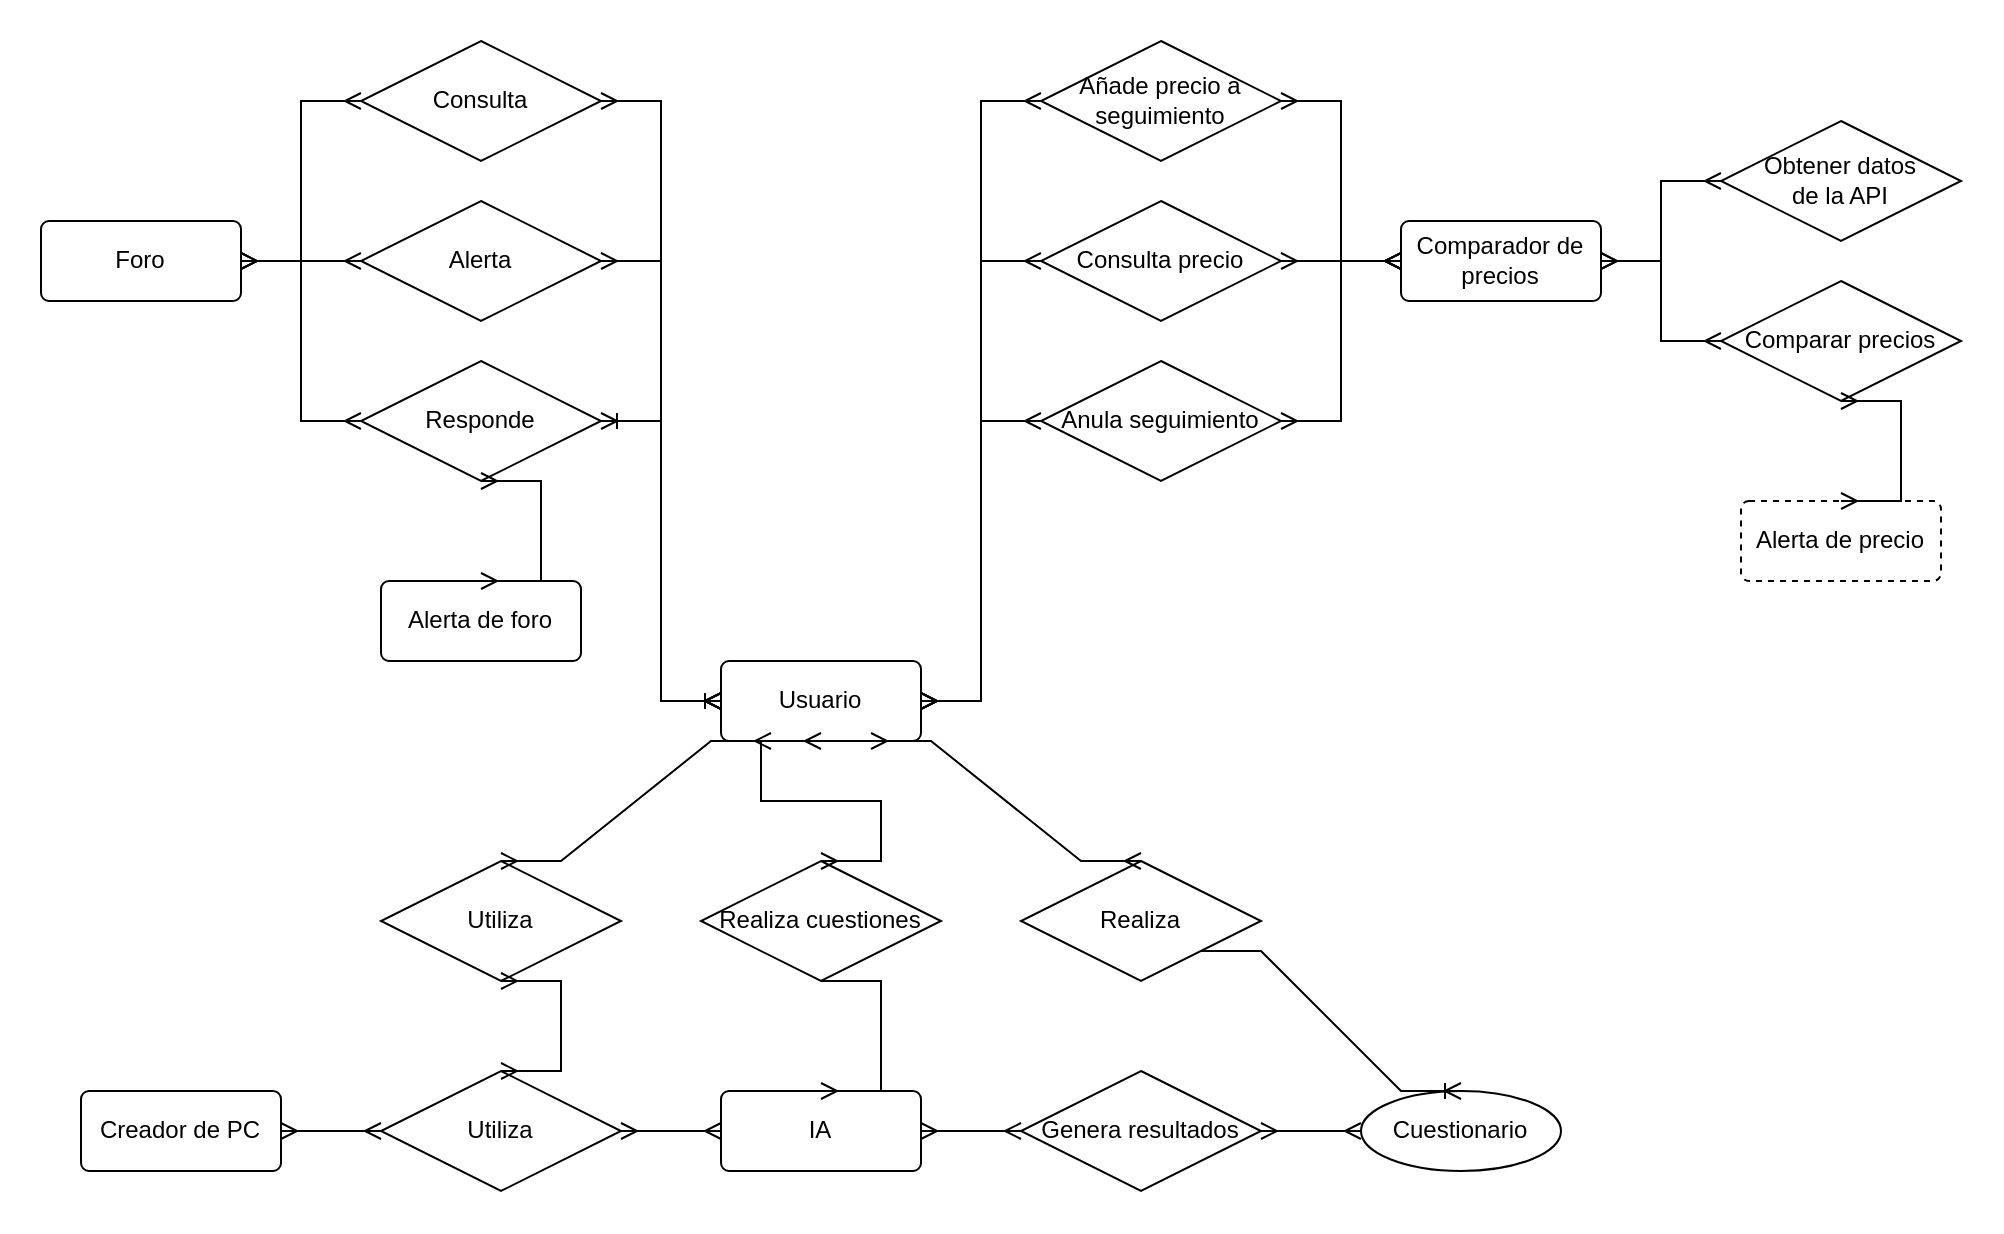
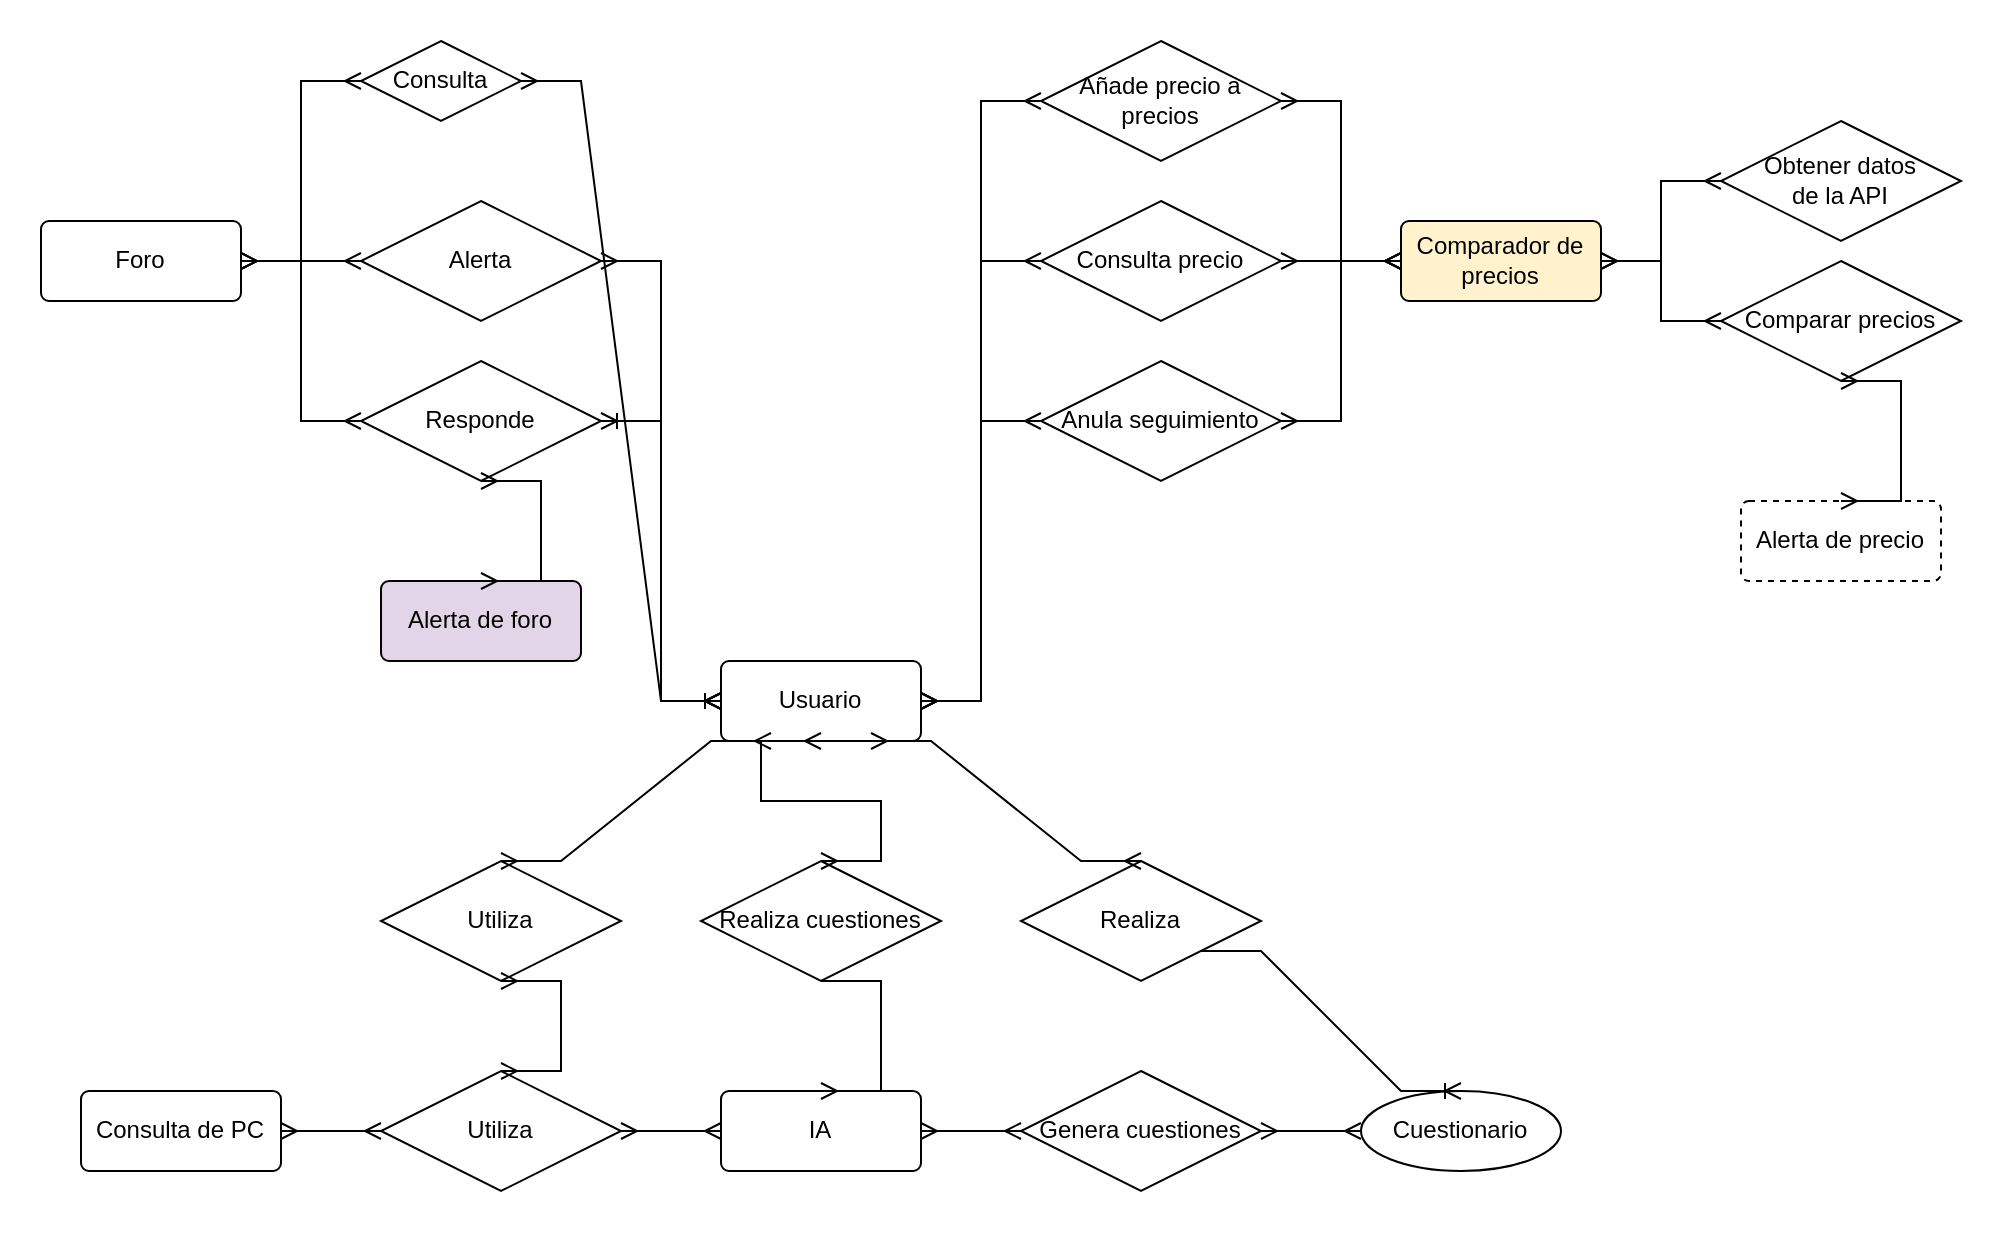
(481, 101) -> (441, 81)
(1161, 101) -> (1161, 101)
(1501, 261) -> (1501, 261)
(1841, 341) -> (1841, 321)
(481, 621) -> (481, 621)
(181, 1131) -> (181, 1131)
(1141, 1131) -> (1141, 1131)
